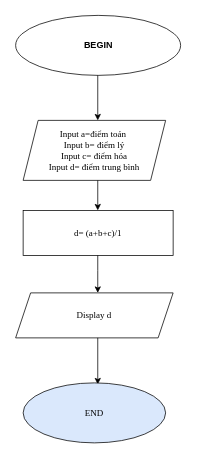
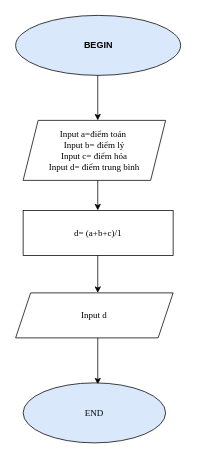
(98, 45) -> (98, 45)
(94, 315) -> (94, 315)
